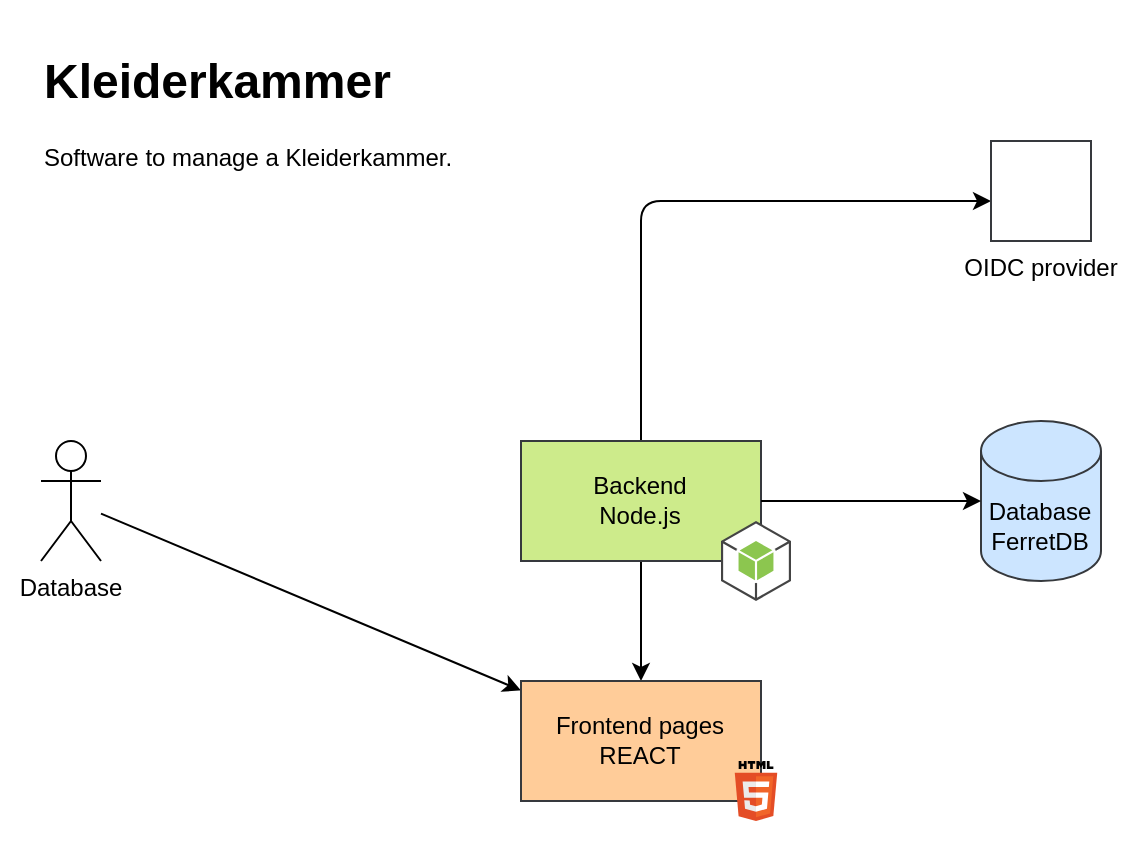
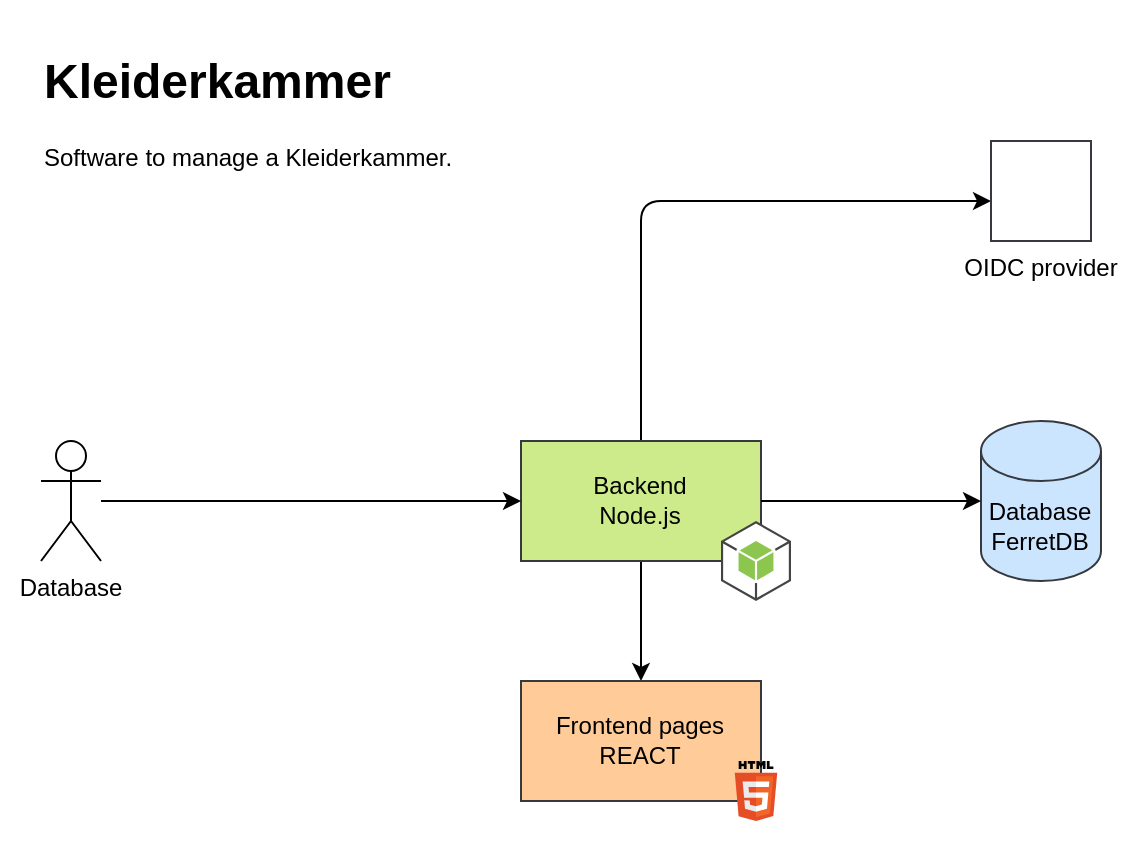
(305, 600) -> (304, 501)
